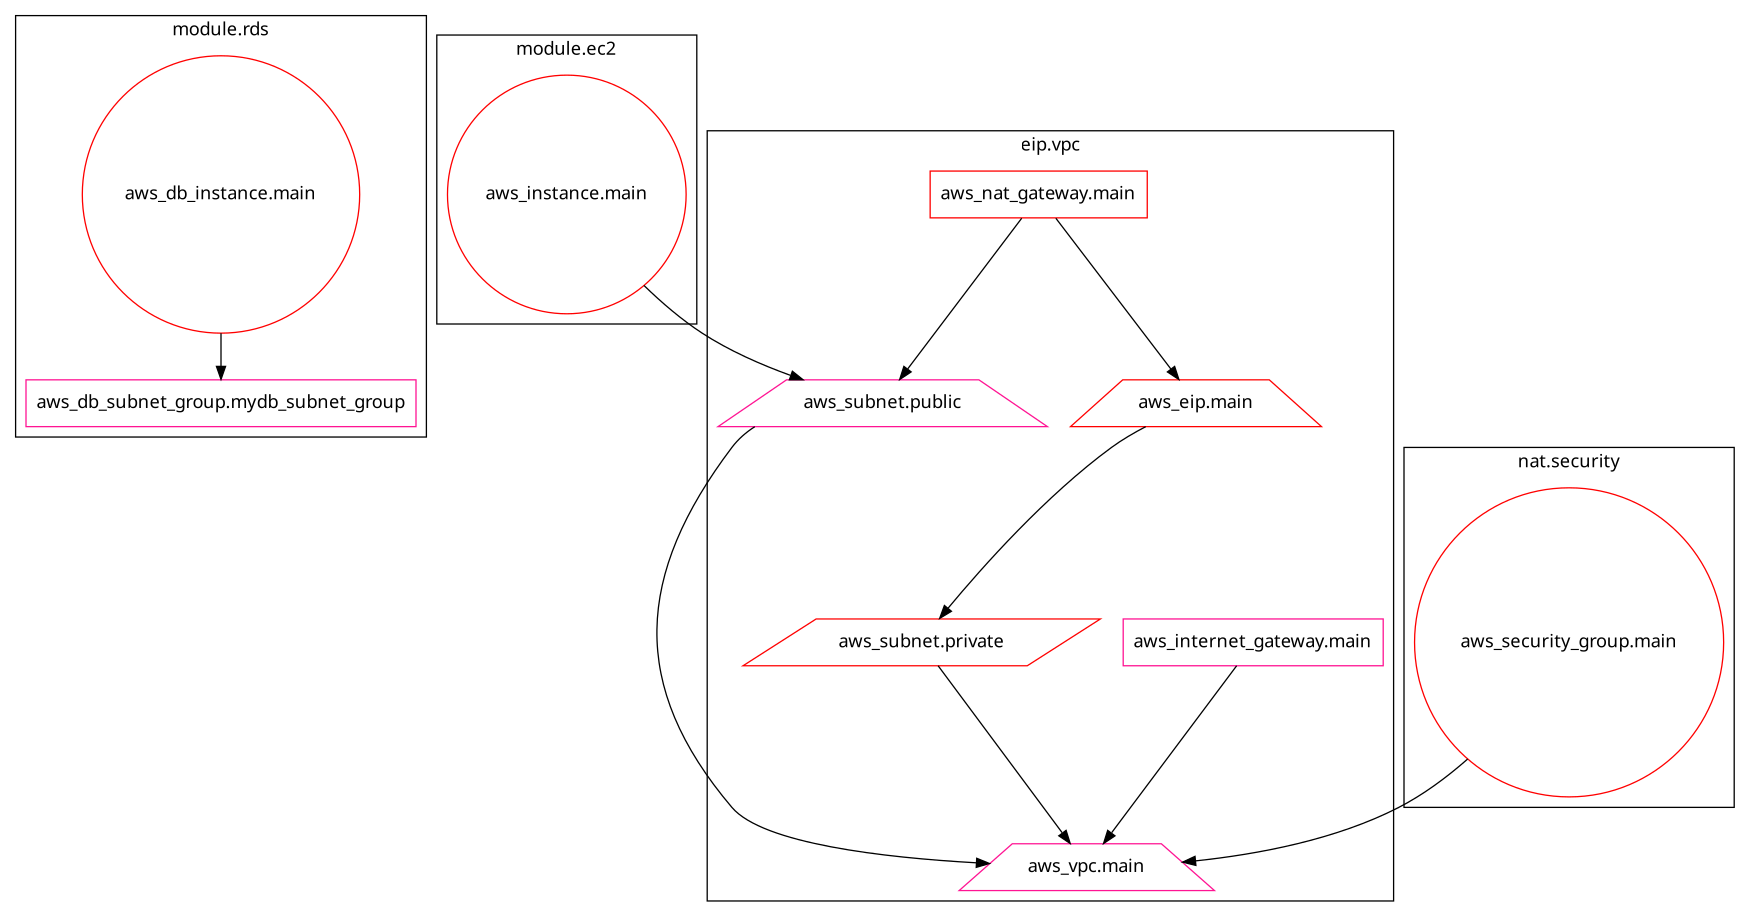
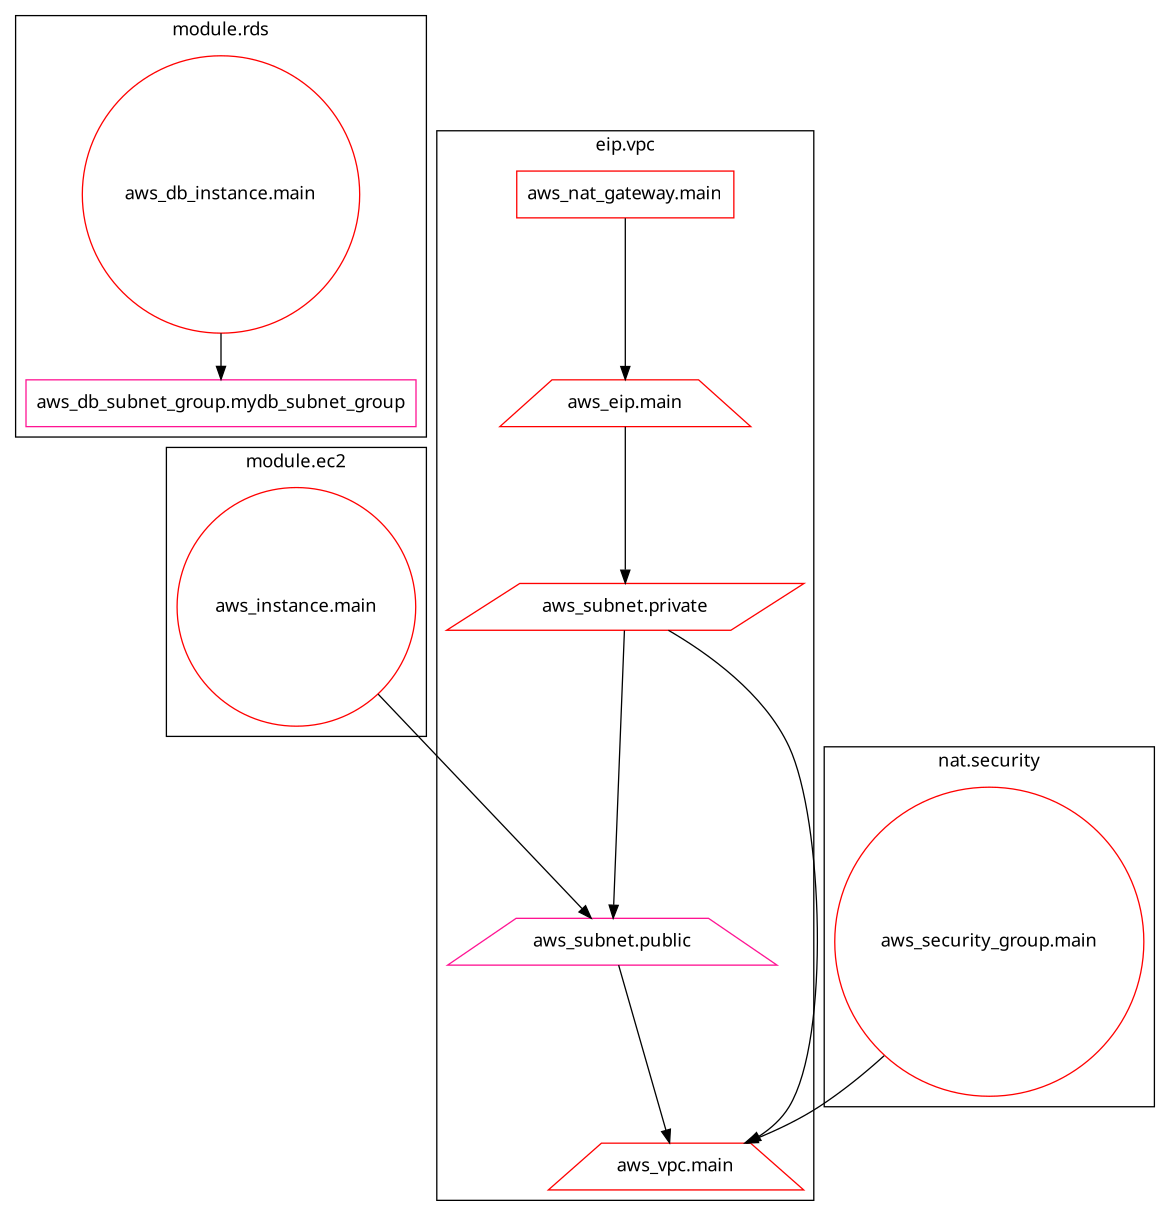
(965, 294) -> (619, 768)
(1253, 642) -> none
(1087, 867) -> (676, 1167)
